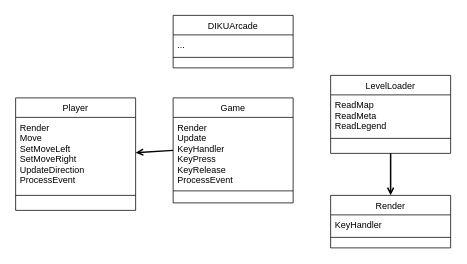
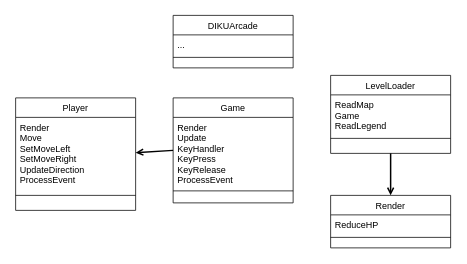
(352, 105) -> (352, 105)
(359, 225) -> (355, 225)
